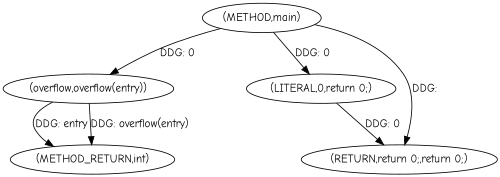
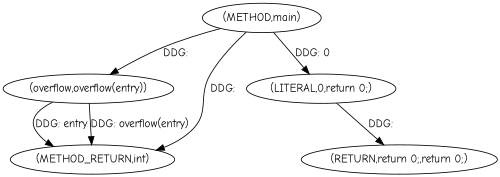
(178, 53) -> (178, 53)
(390, 60) -> (204, 92)
(383, 124) -> (383, 124)
